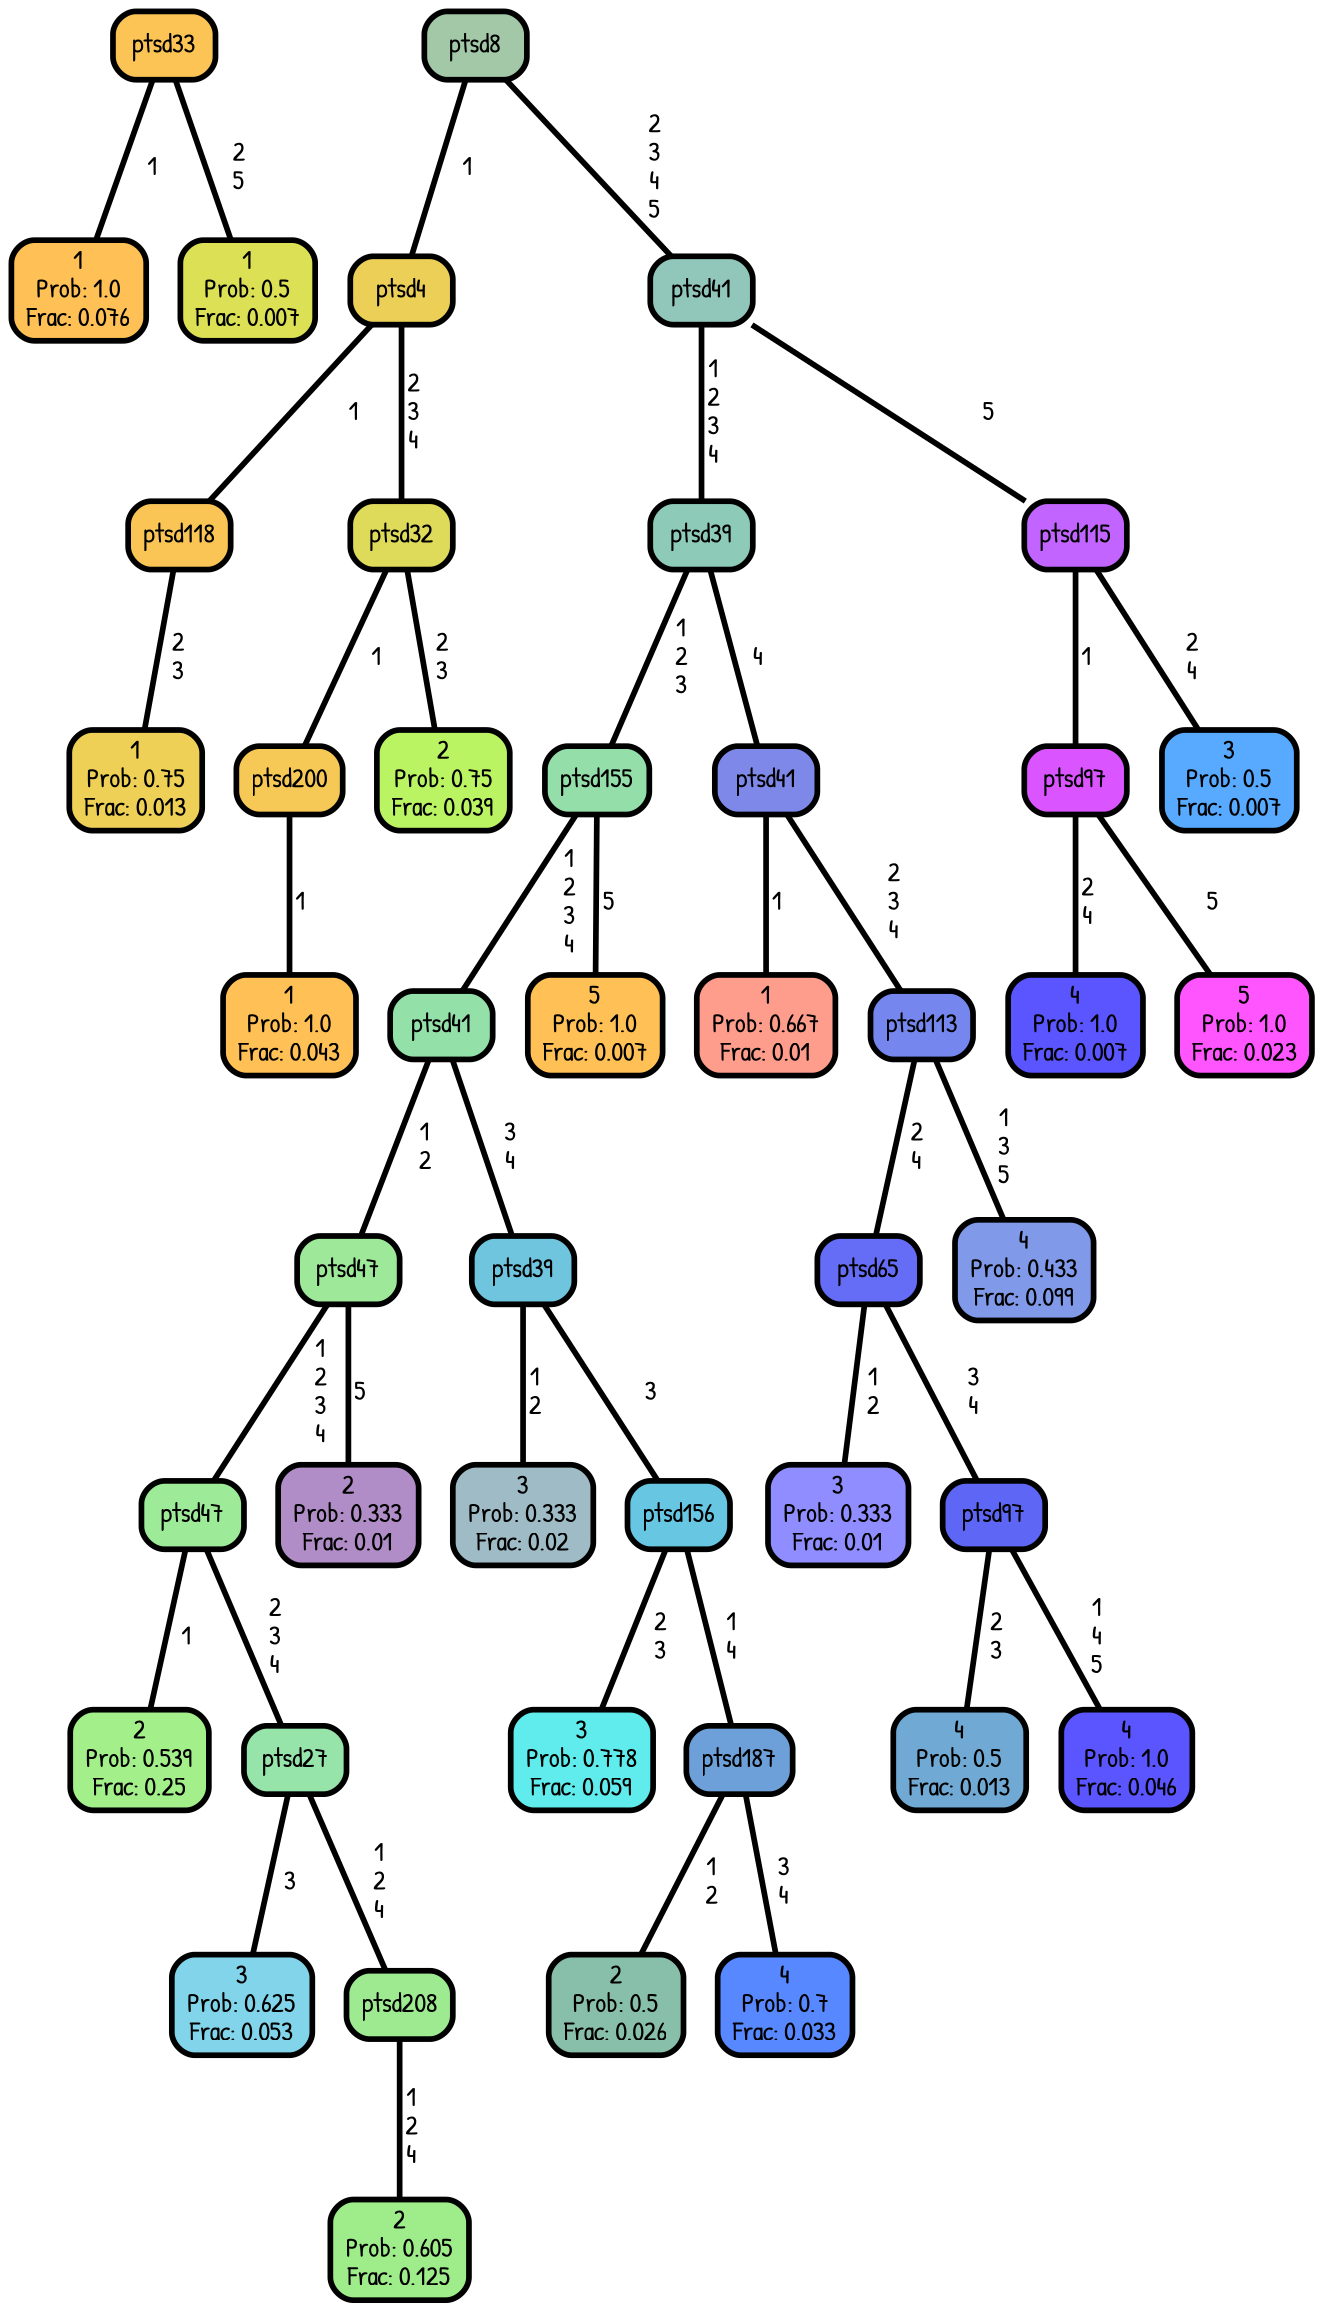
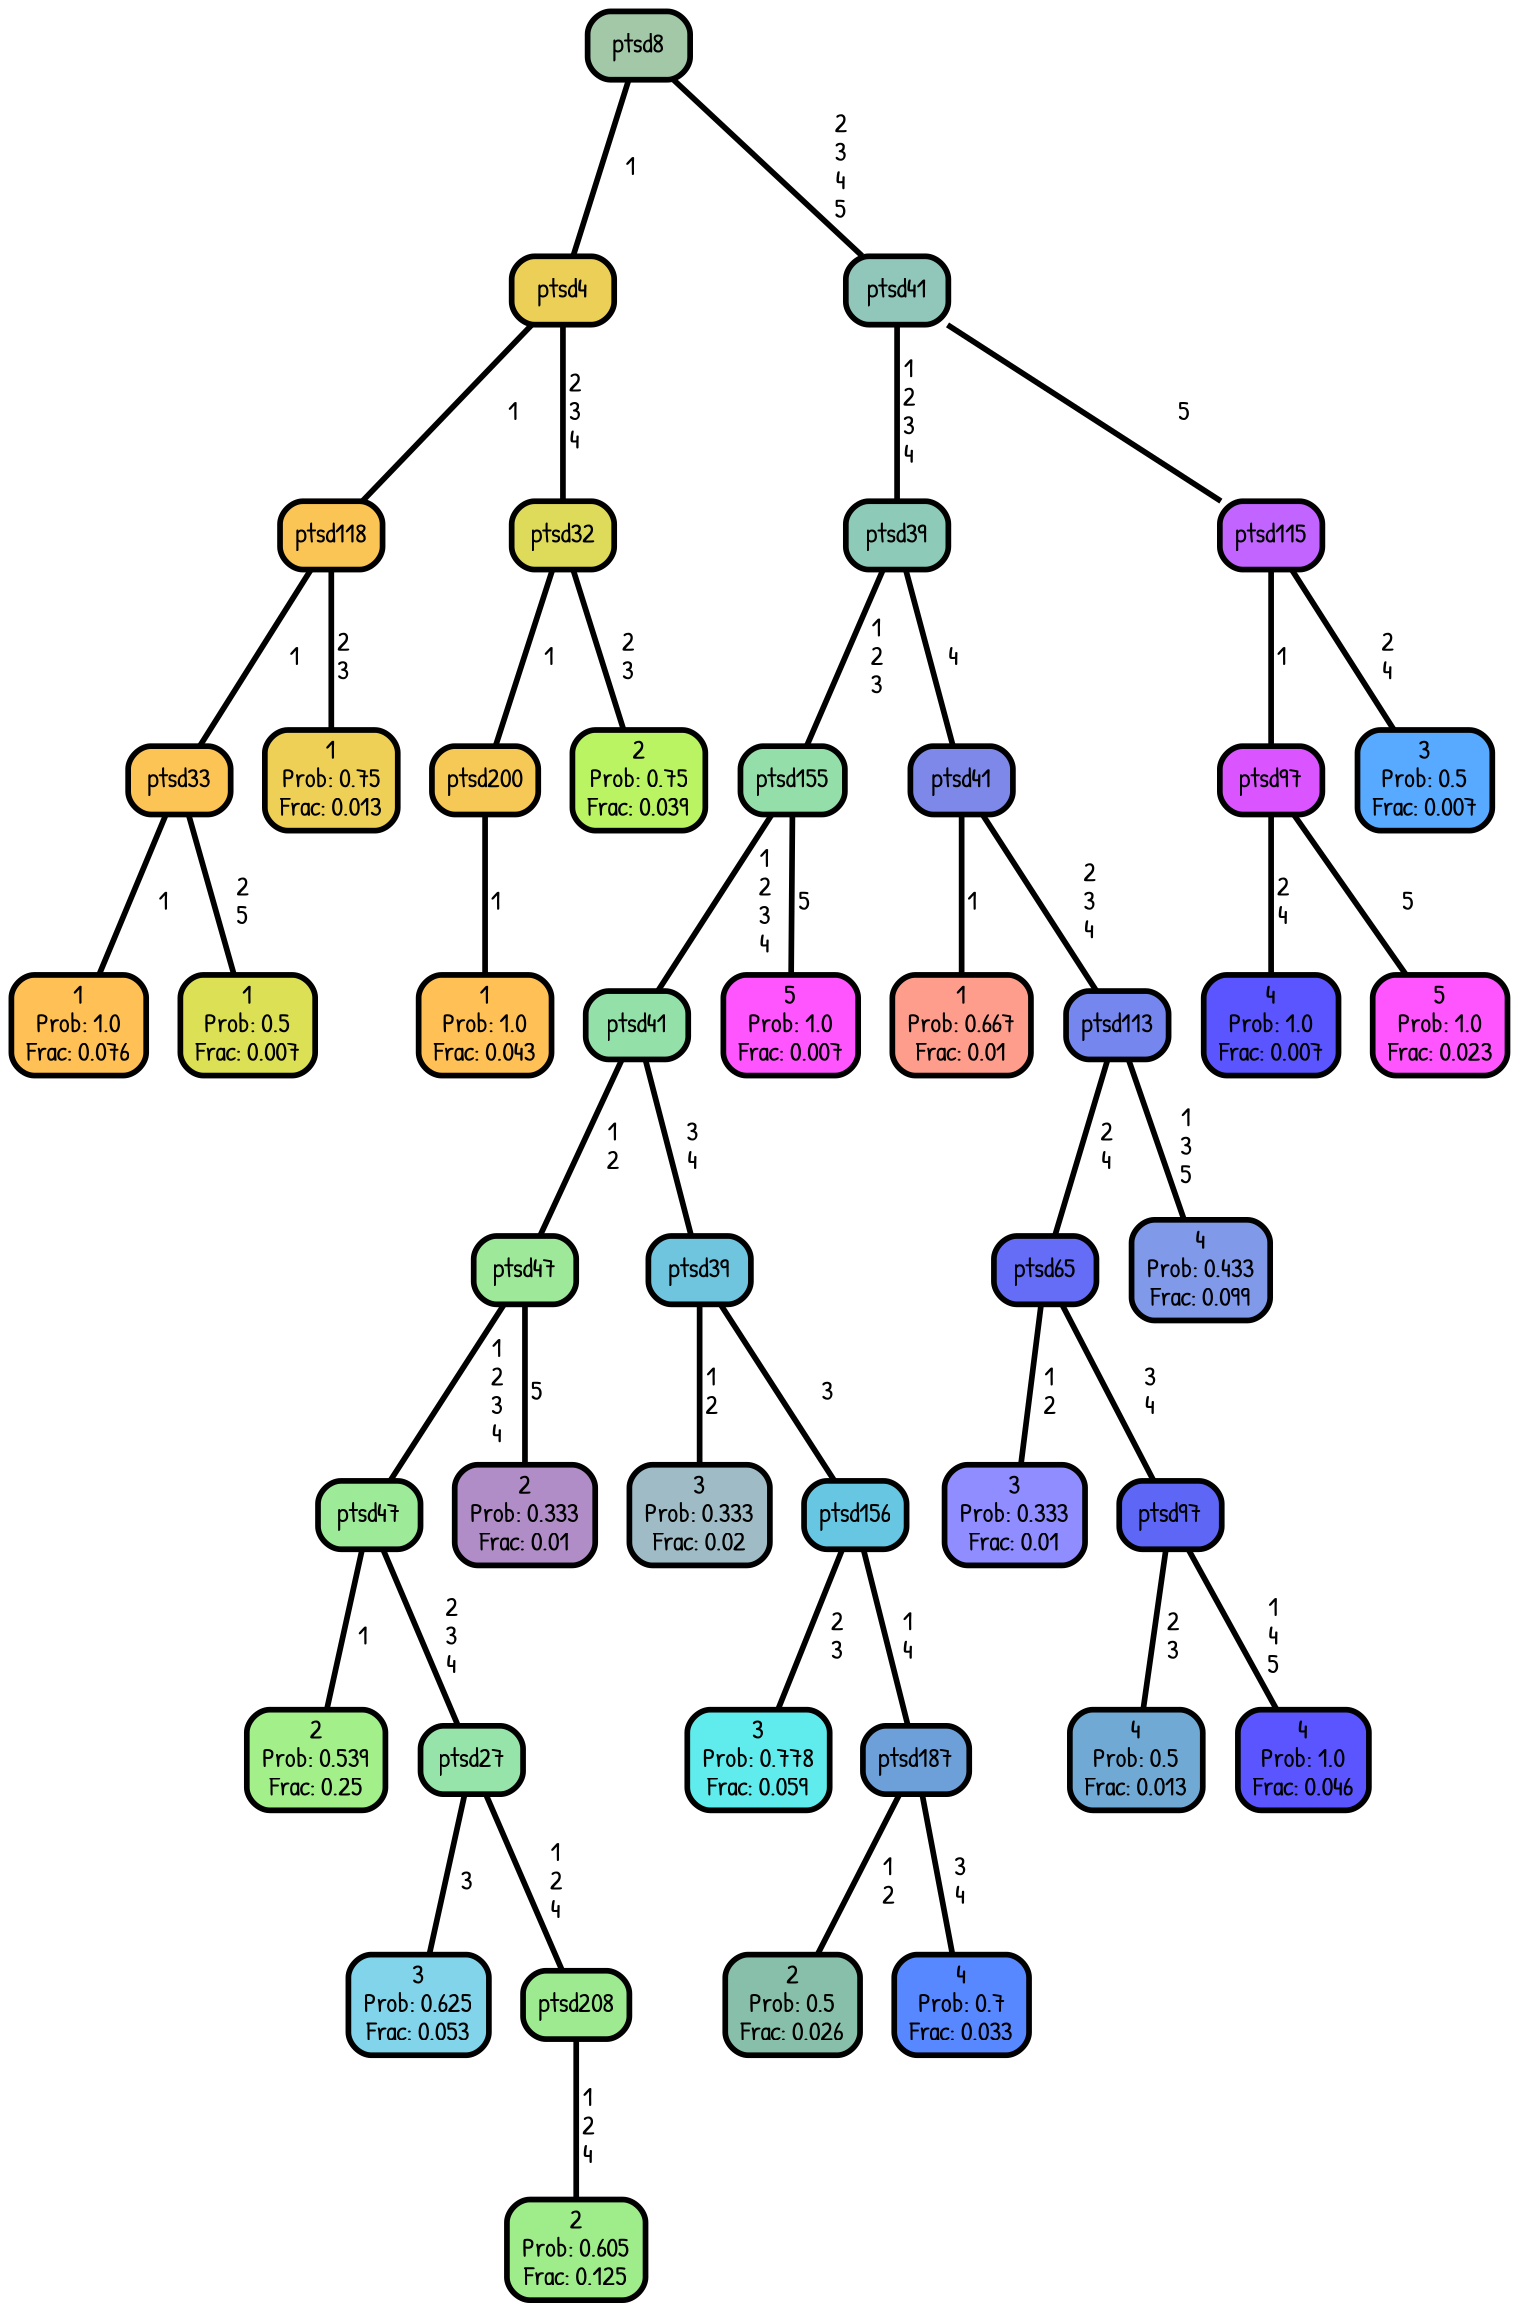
none -> (255, 658)
(595, 1025) -> (791, 1025)
